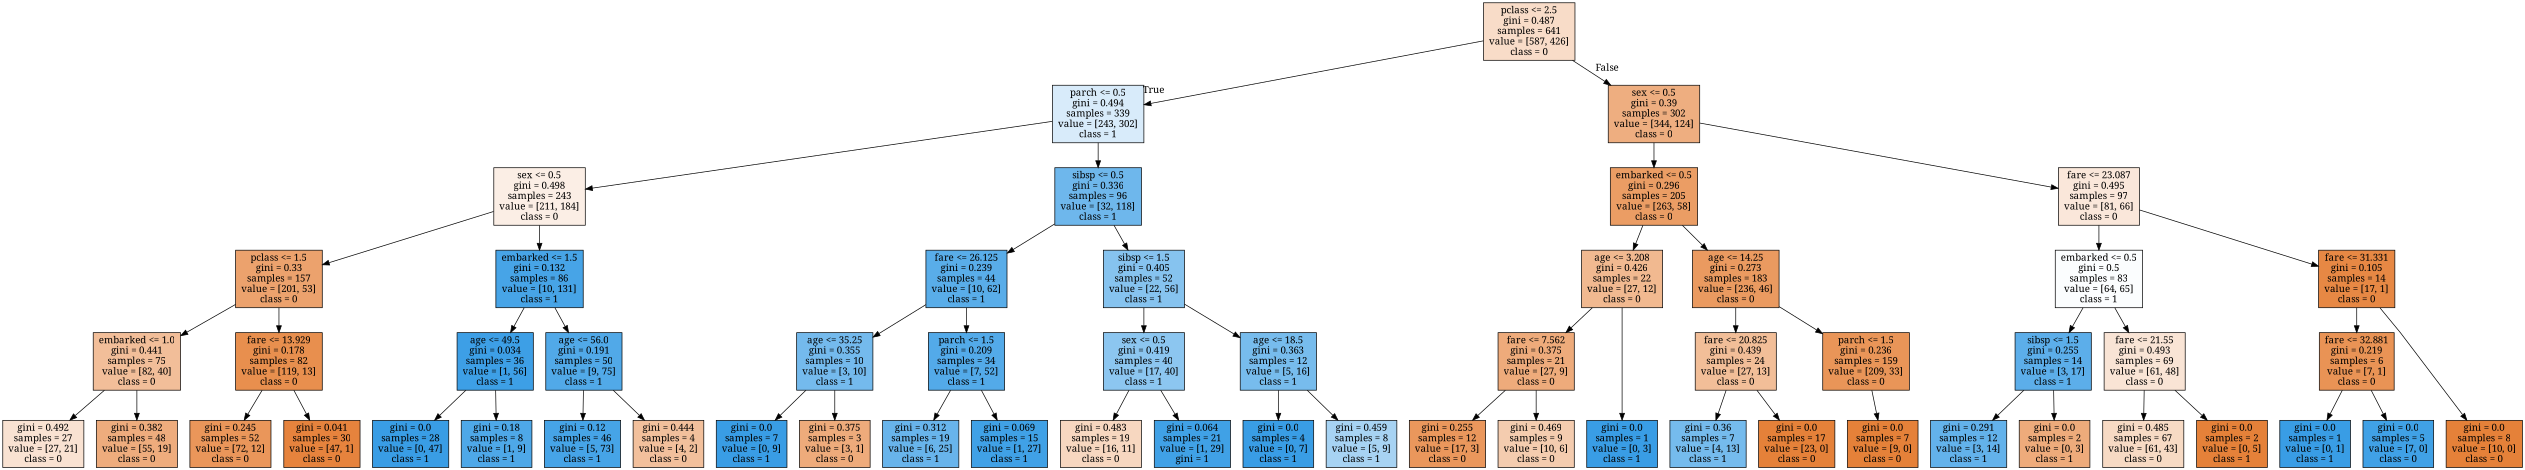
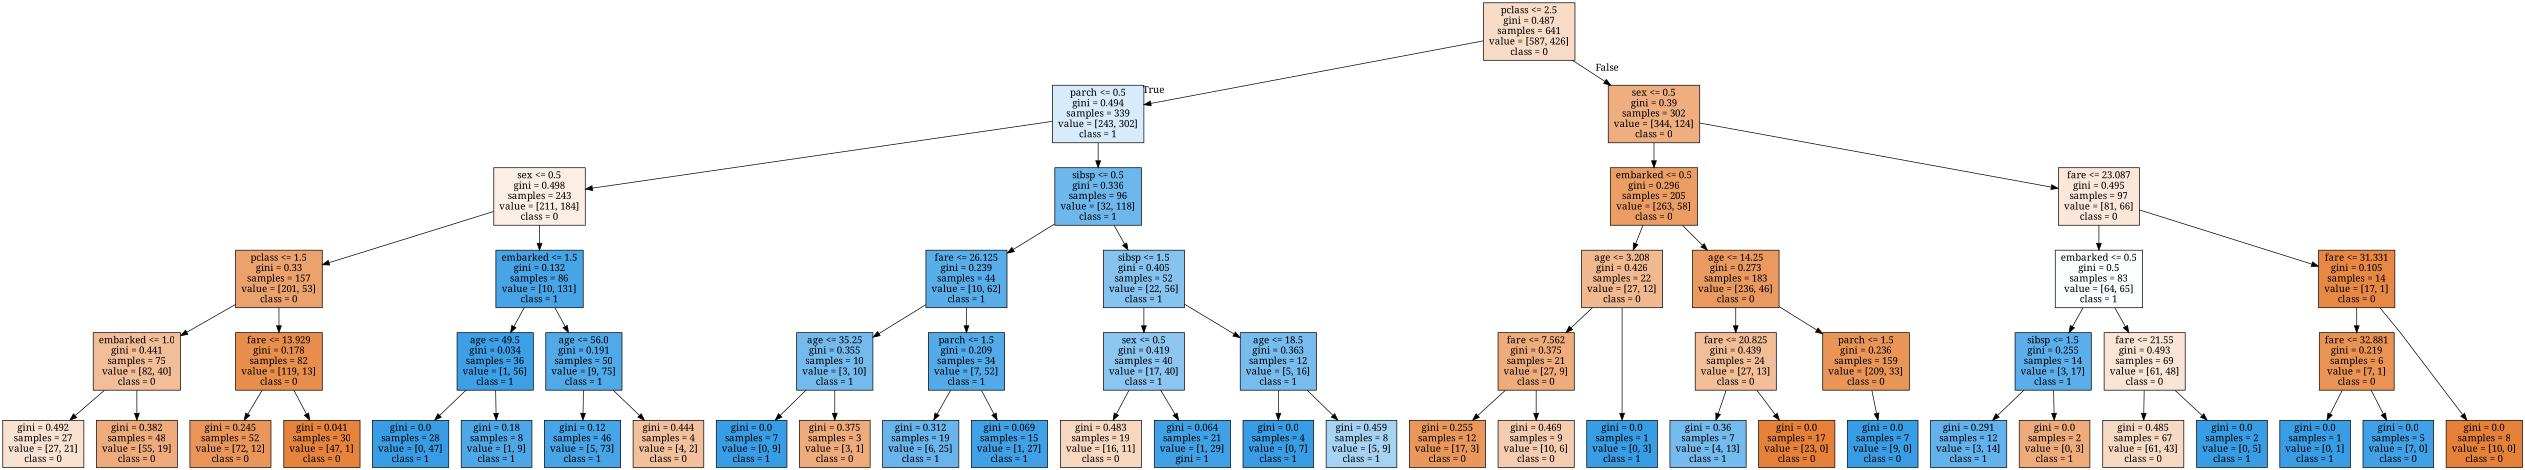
(1883, 444) -> (1883, 444)
(2232, 444) -> (2232, 444)
